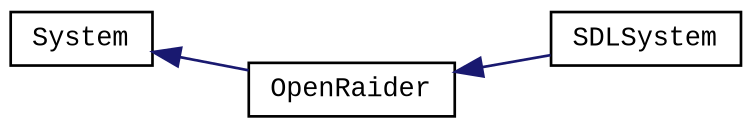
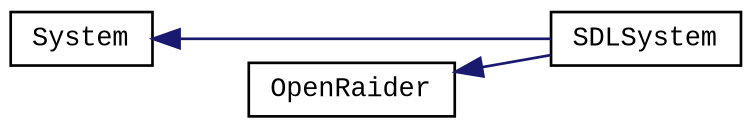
(214, 64) -> (366, 39)
